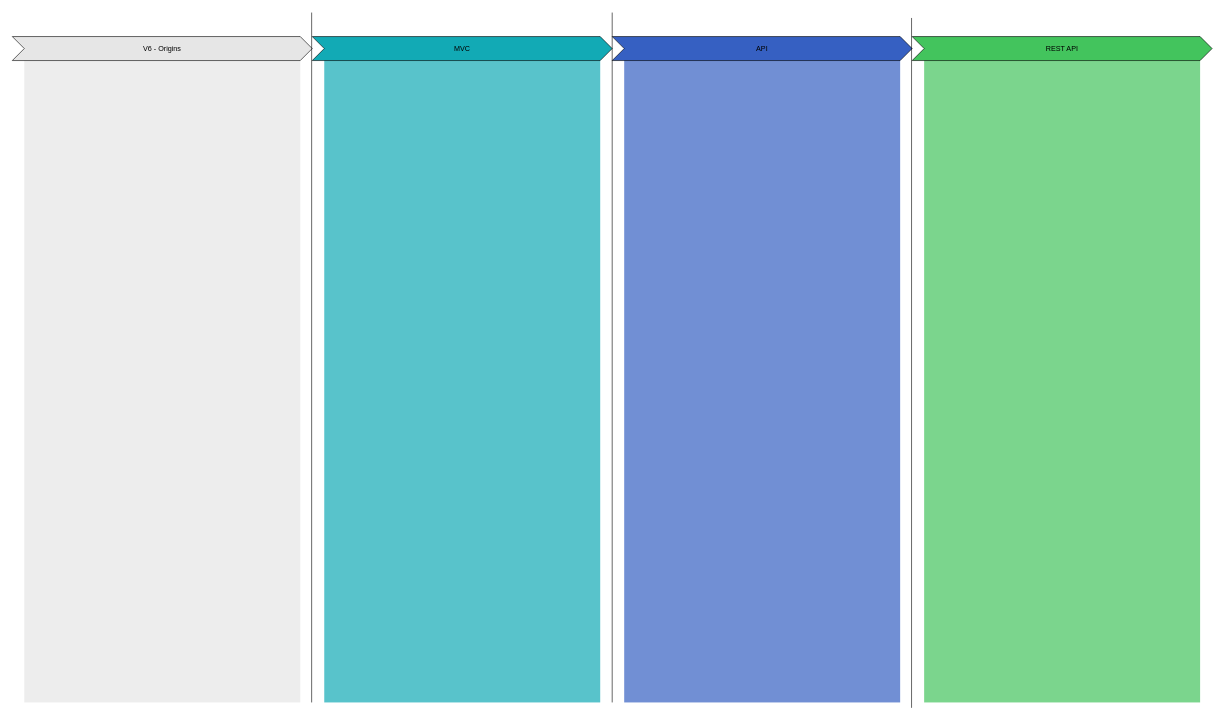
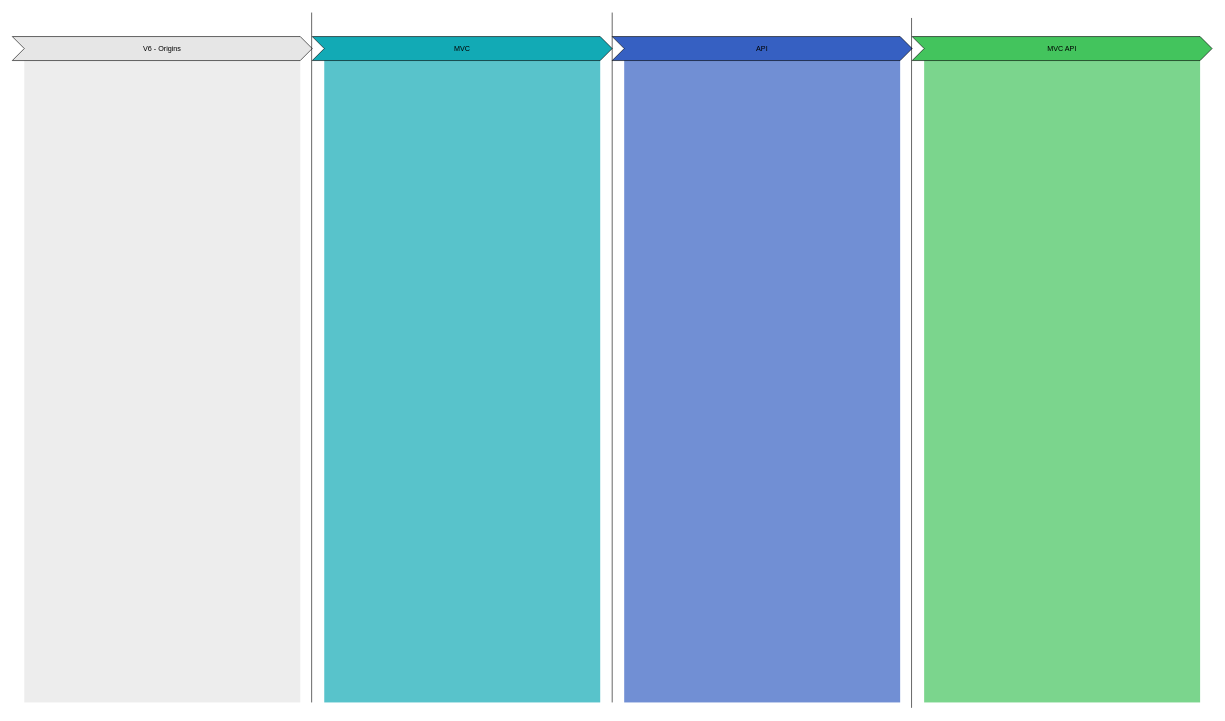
(1062, 48) -> (1062, 48)
